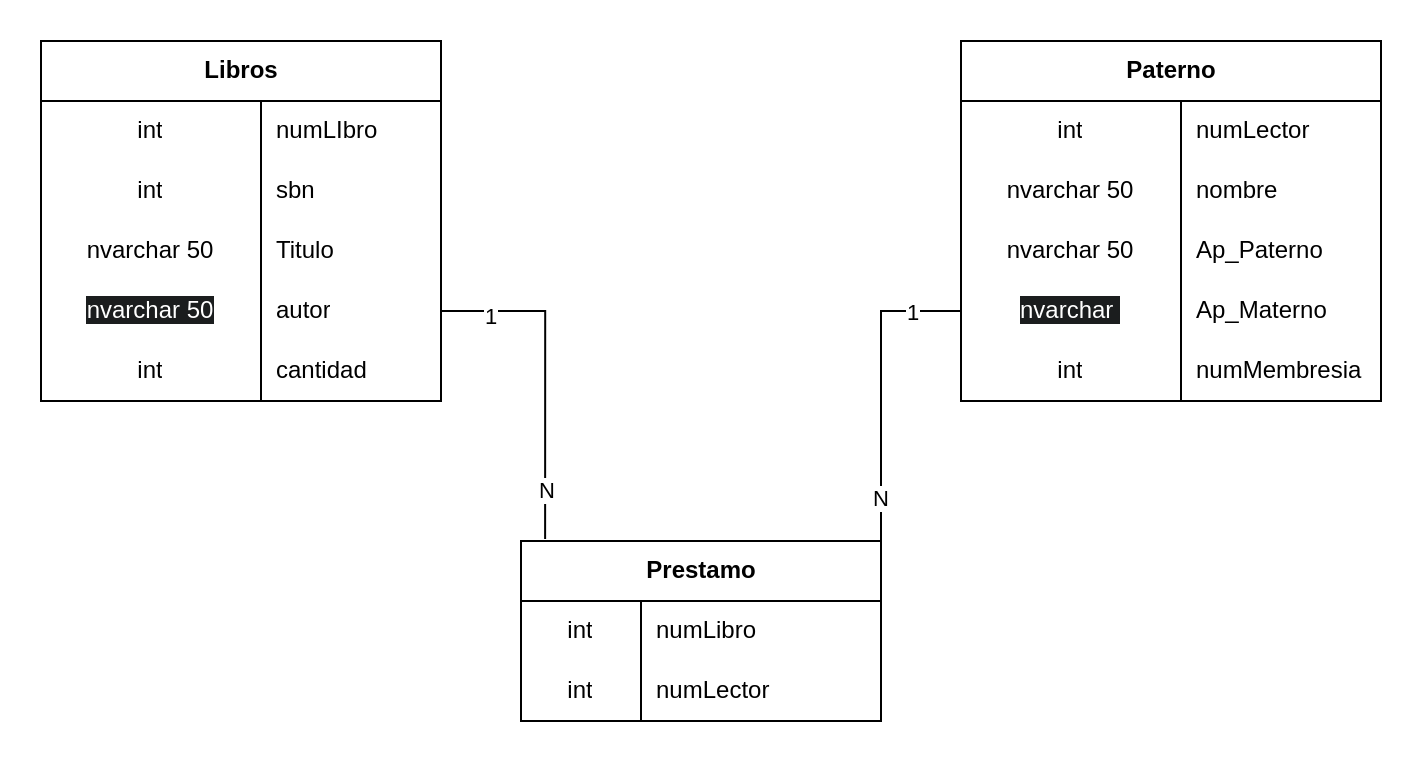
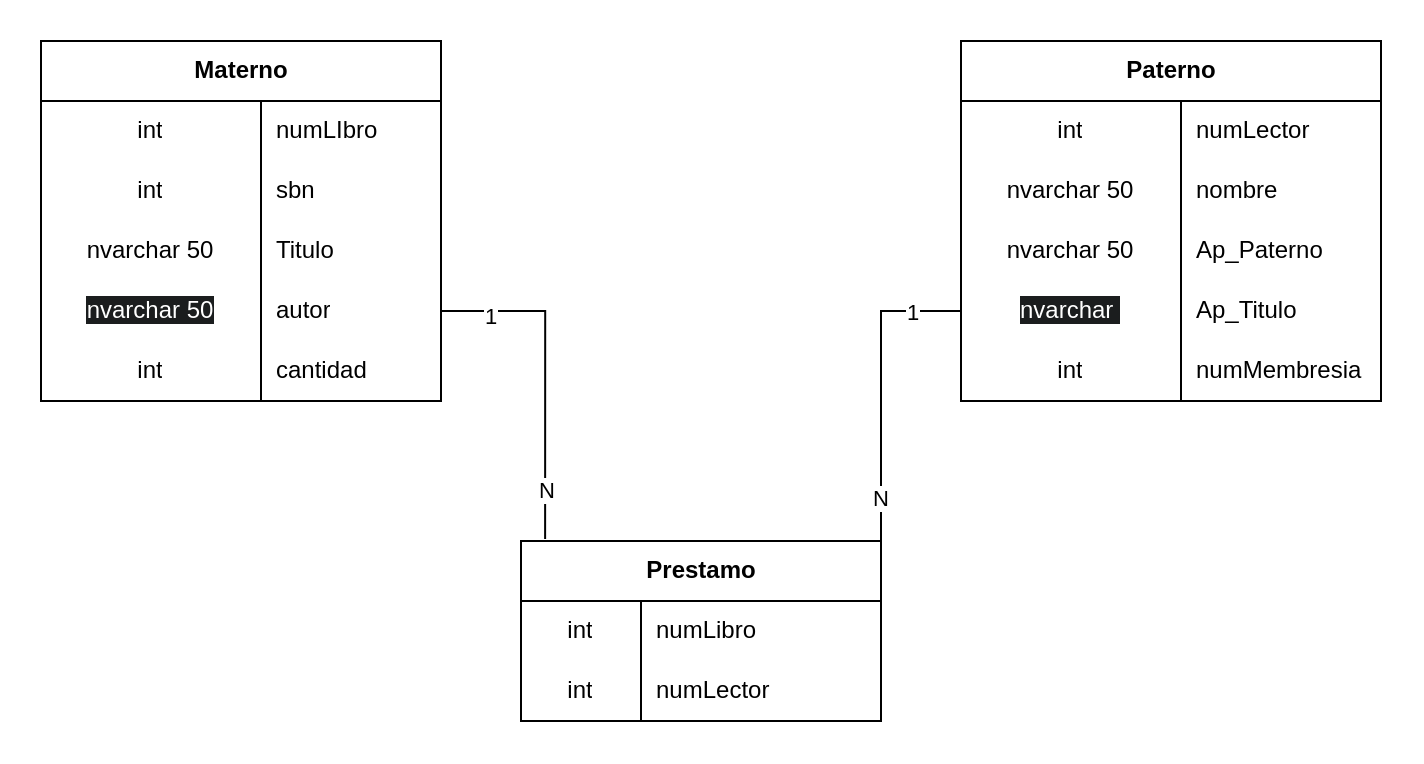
(242, 71) -> (242, 71)
(1264, 311) -> (1251, 311)
